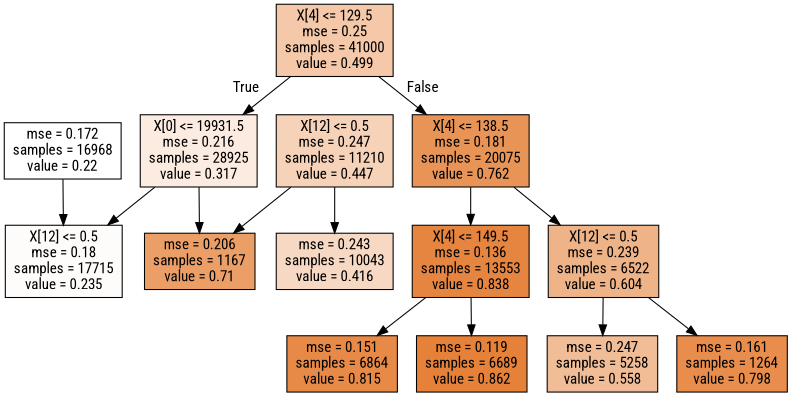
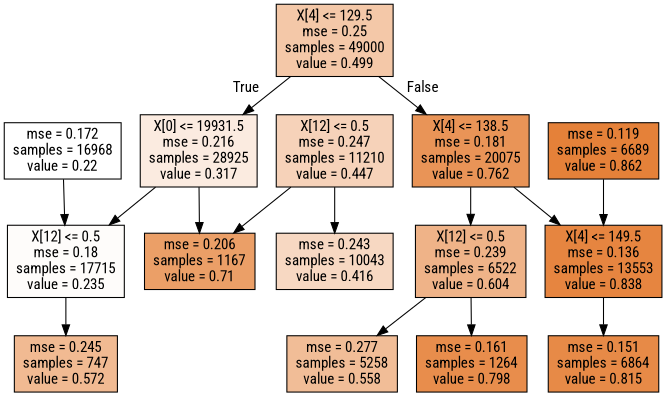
(335, 40) -> (335, 40)
(471, 311) -> (604, 197)
none -> (66, 364)
(602, 364) -> (342, 364)
